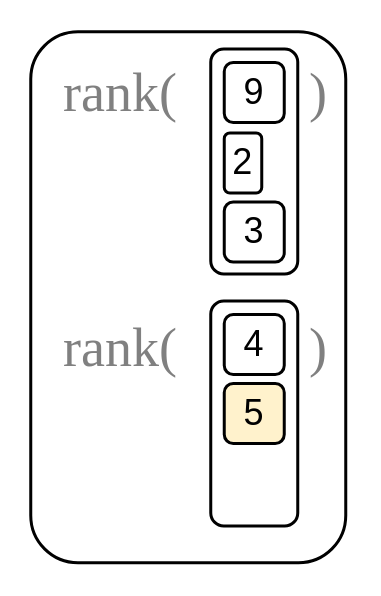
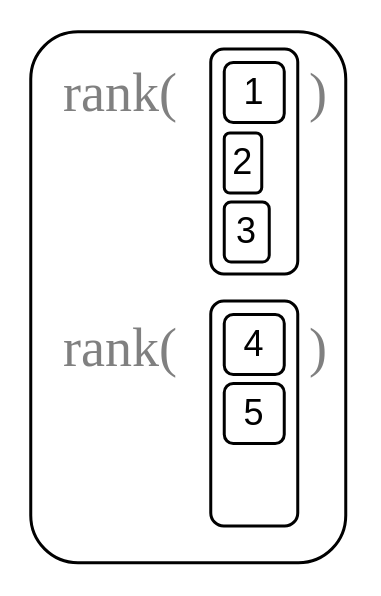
(254, 92) -> (254, 92)
(254, 232) -> (247, 232)
(254, 413) -> (254, 413)
